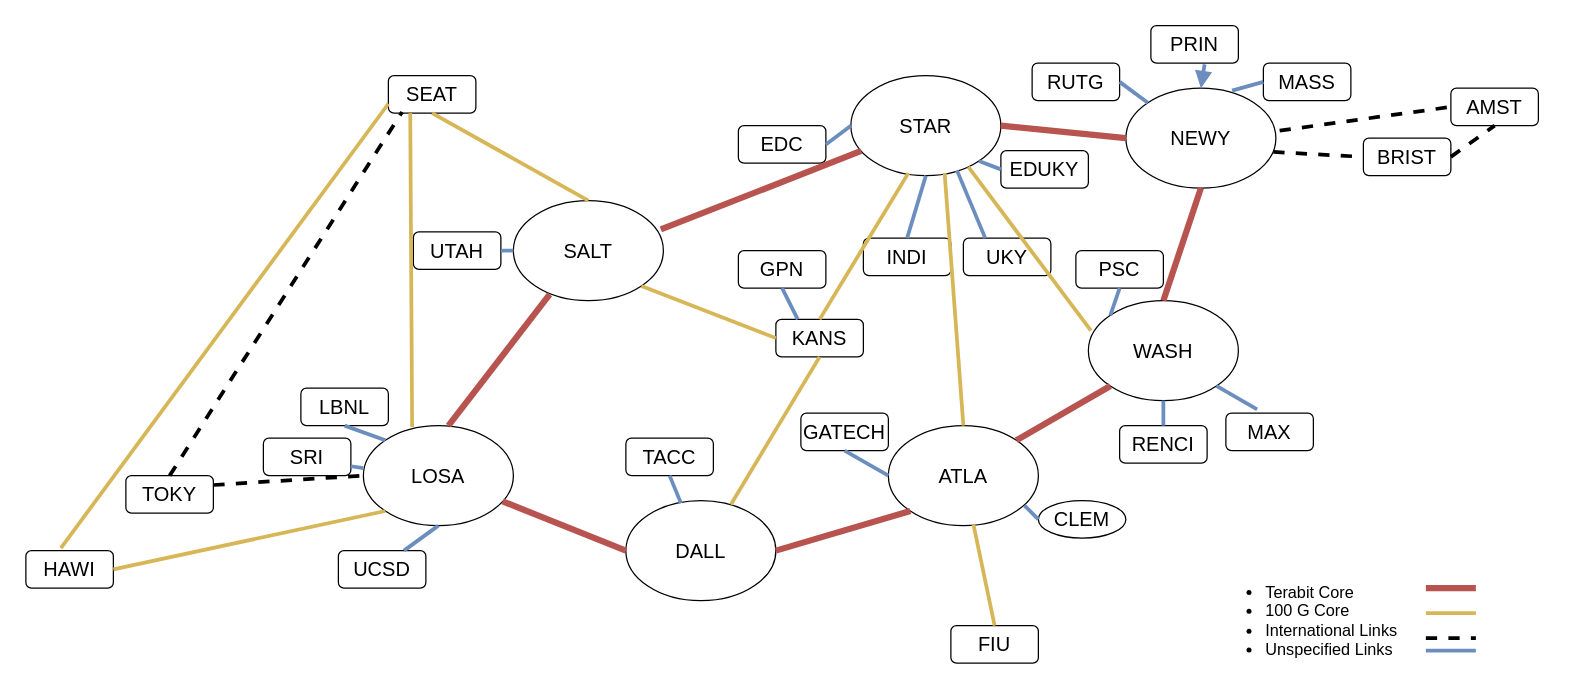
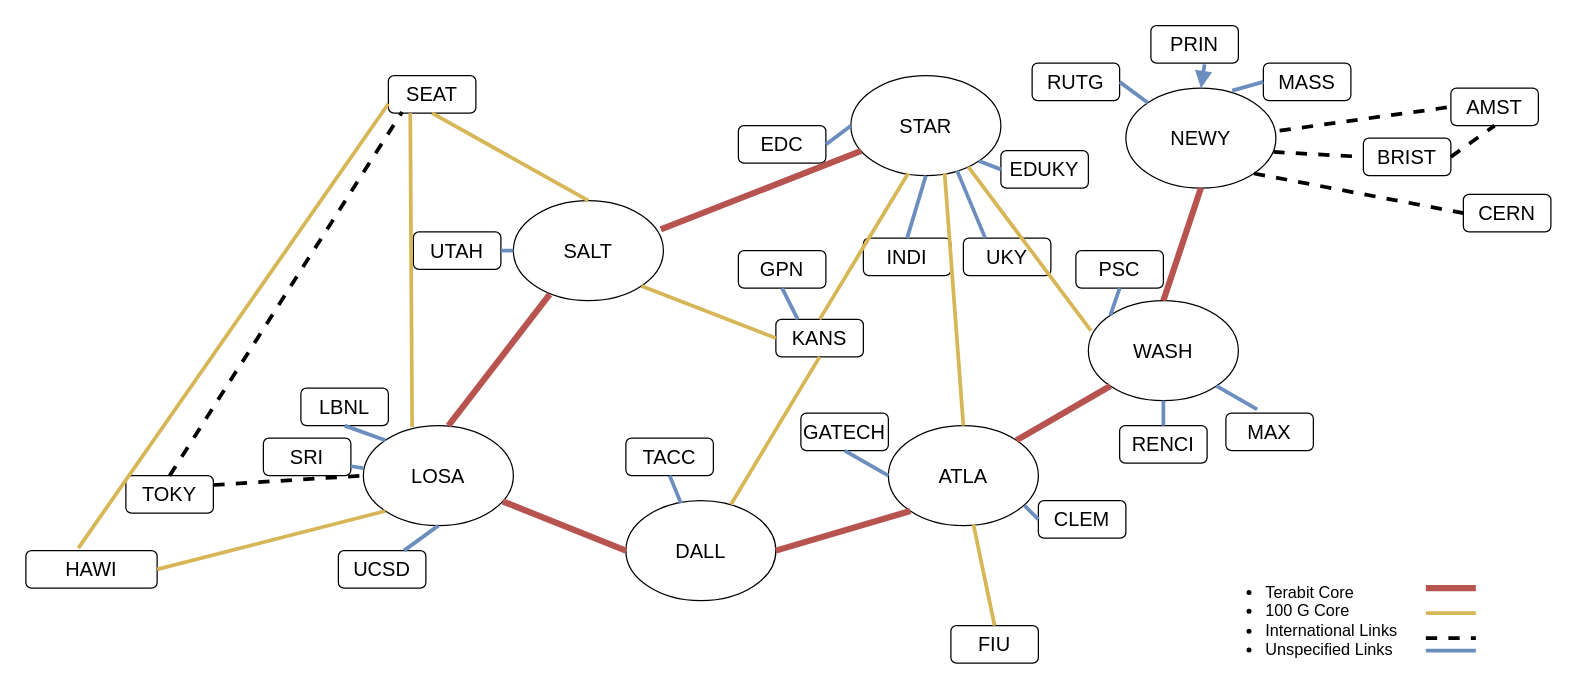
(1064, 132) -> none
none -> (1355, 193)
none -> (1507, 213)
(1082, 519) -> (1082, 519)
(69, 569) -> (91, 569)
